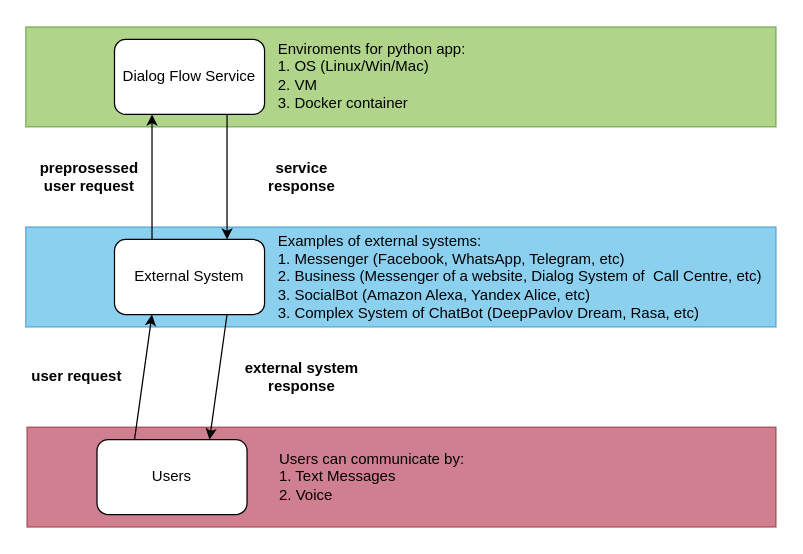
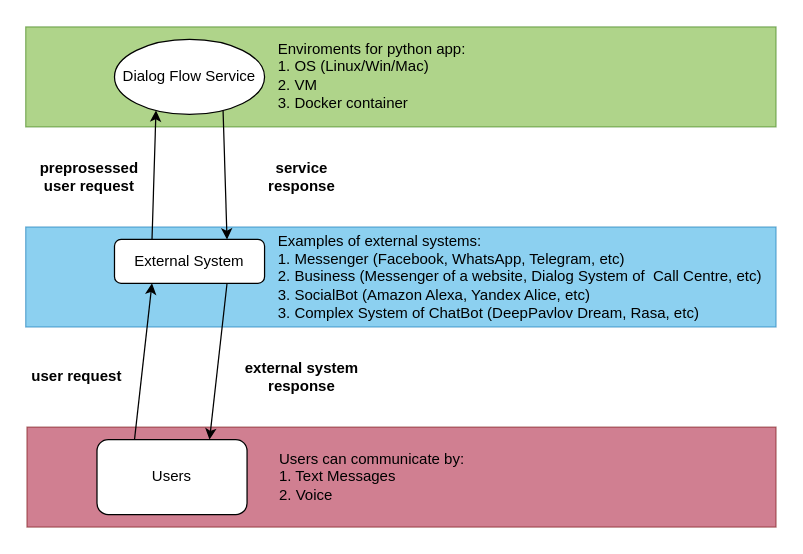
(189, 77) -> (189, 77)
(189, 277) -> (189, 261)
